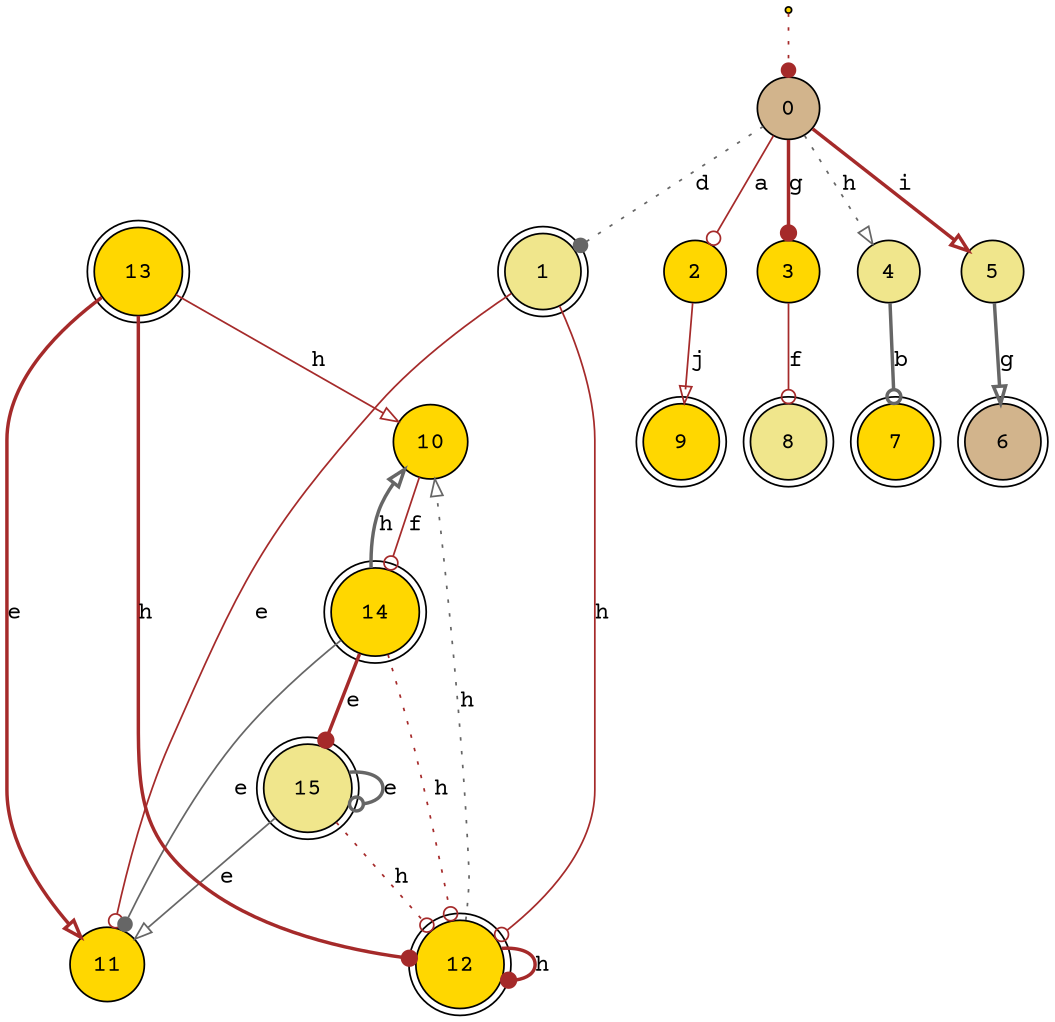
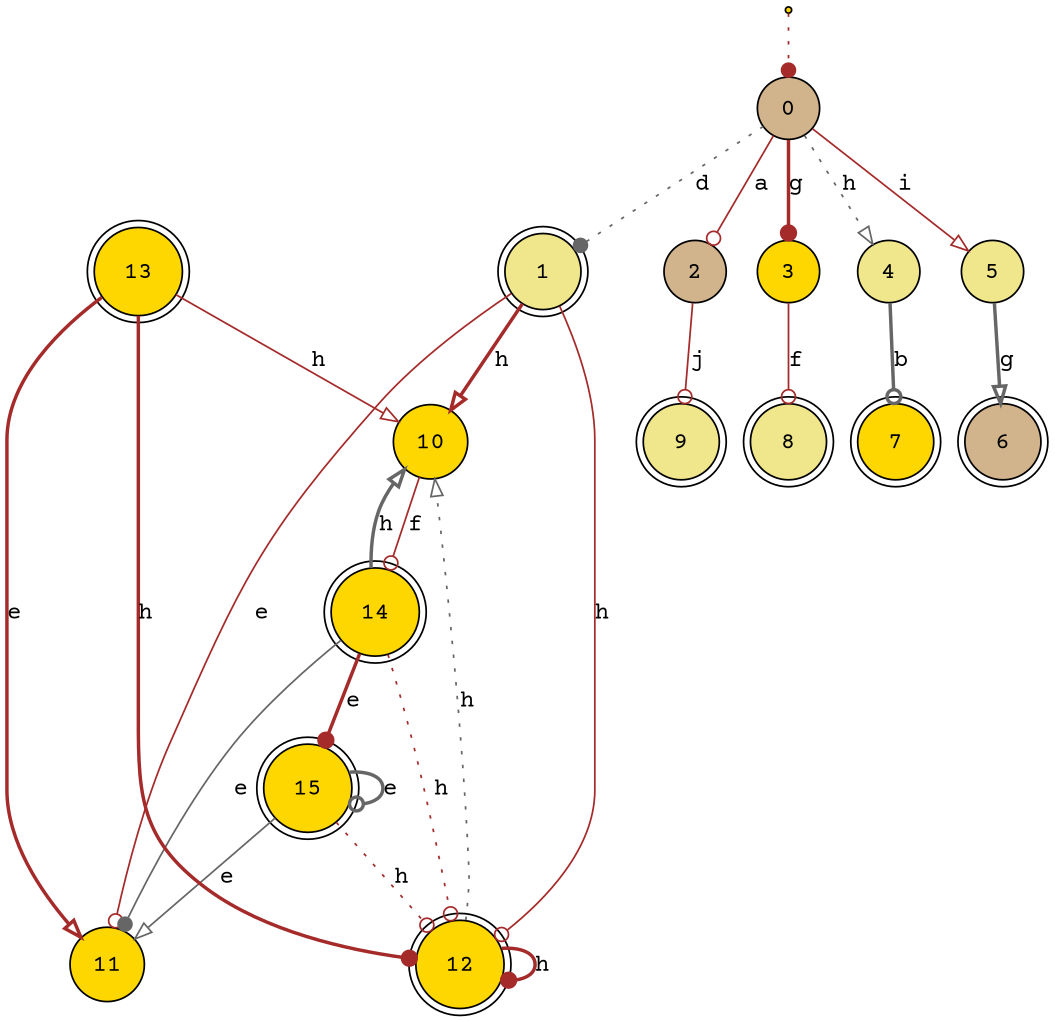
(883, 184) -> (883, 184)
(695, 272) -> (695, 272)
(689, 346) -> (689, 346)
none -> (492, 349)
(681, 442) -> (681, 442)
(308, 788) -> (308, 788)
